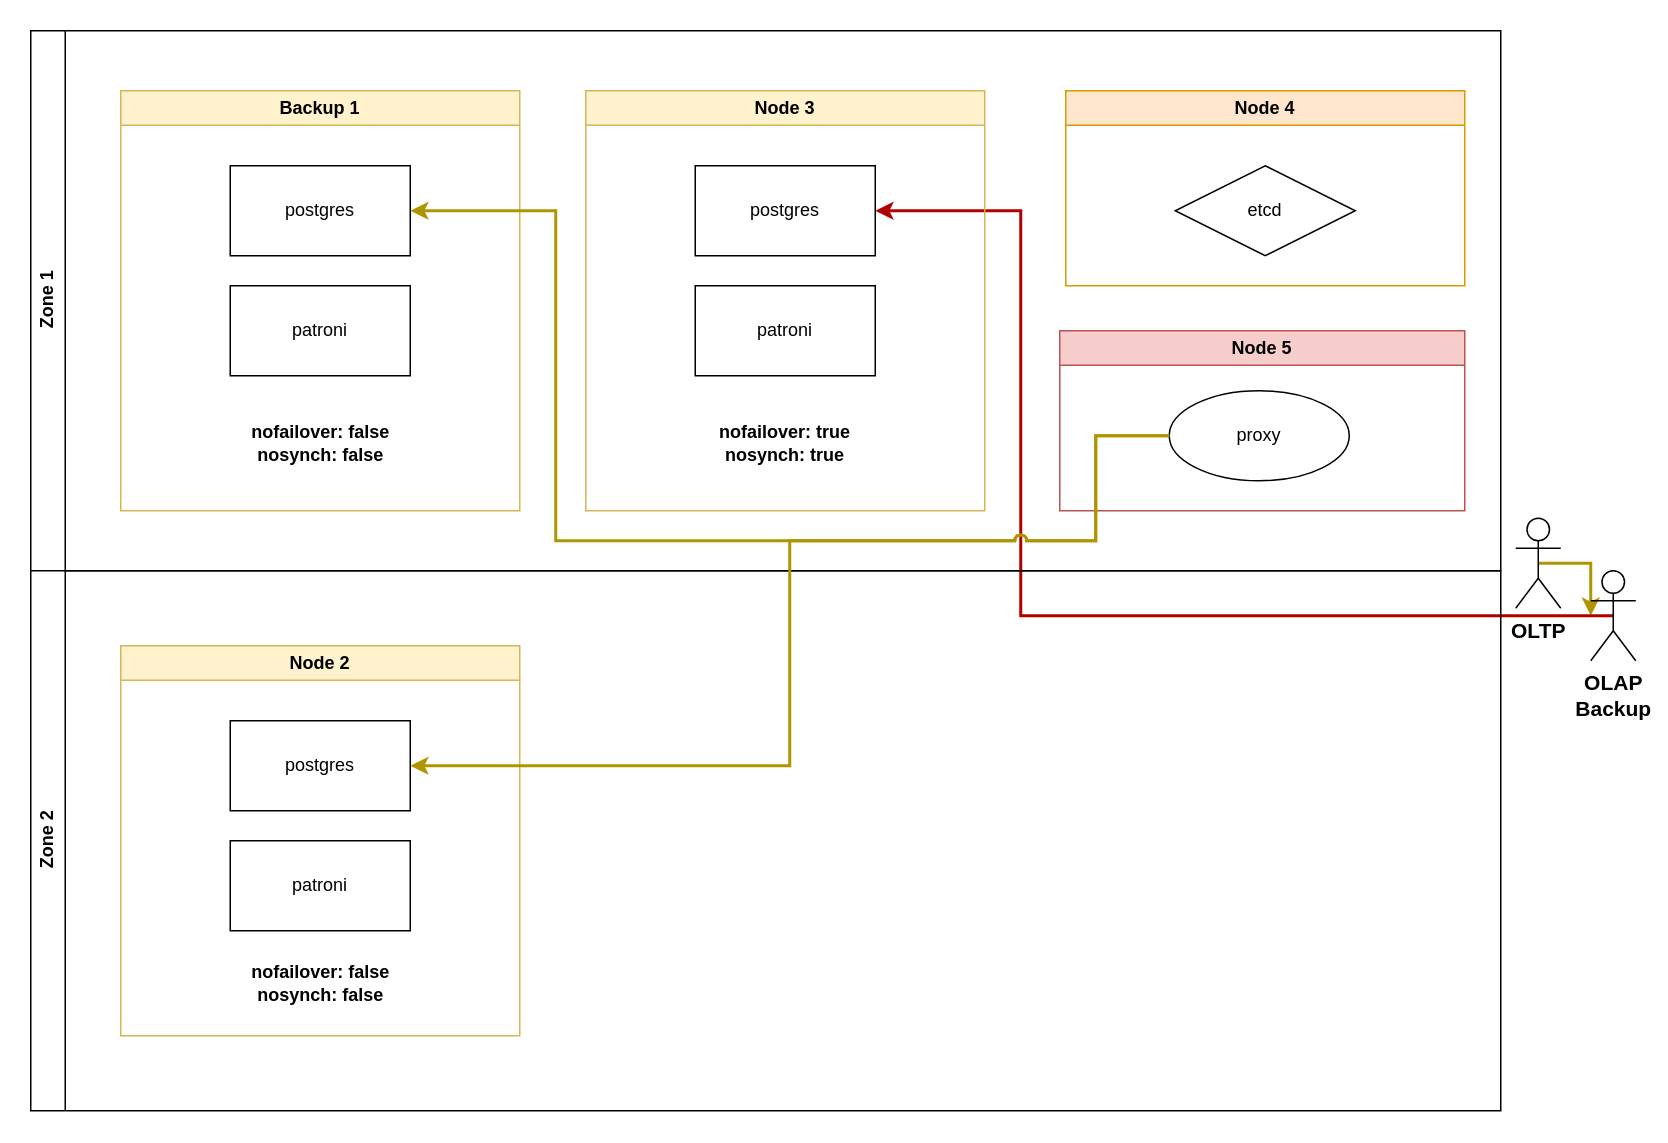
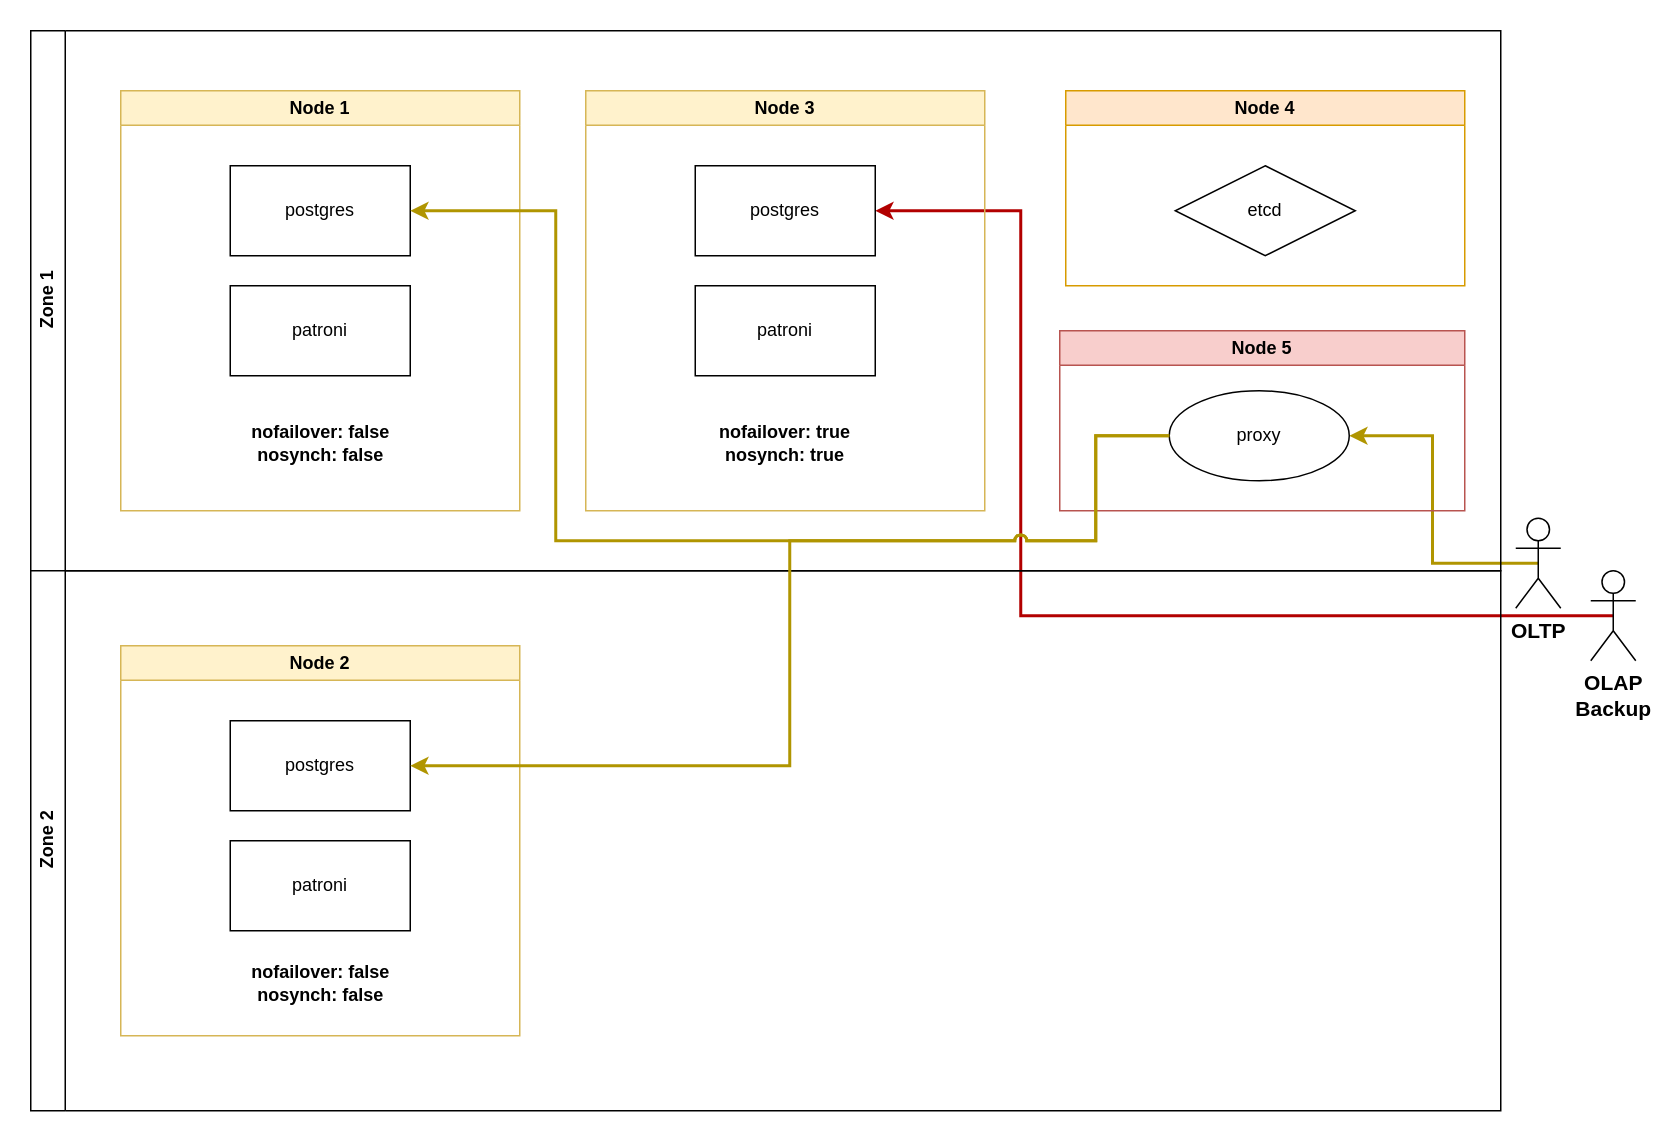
(320, 109) -> (320, 109)
(1586, 563) -> (1433, 516)
